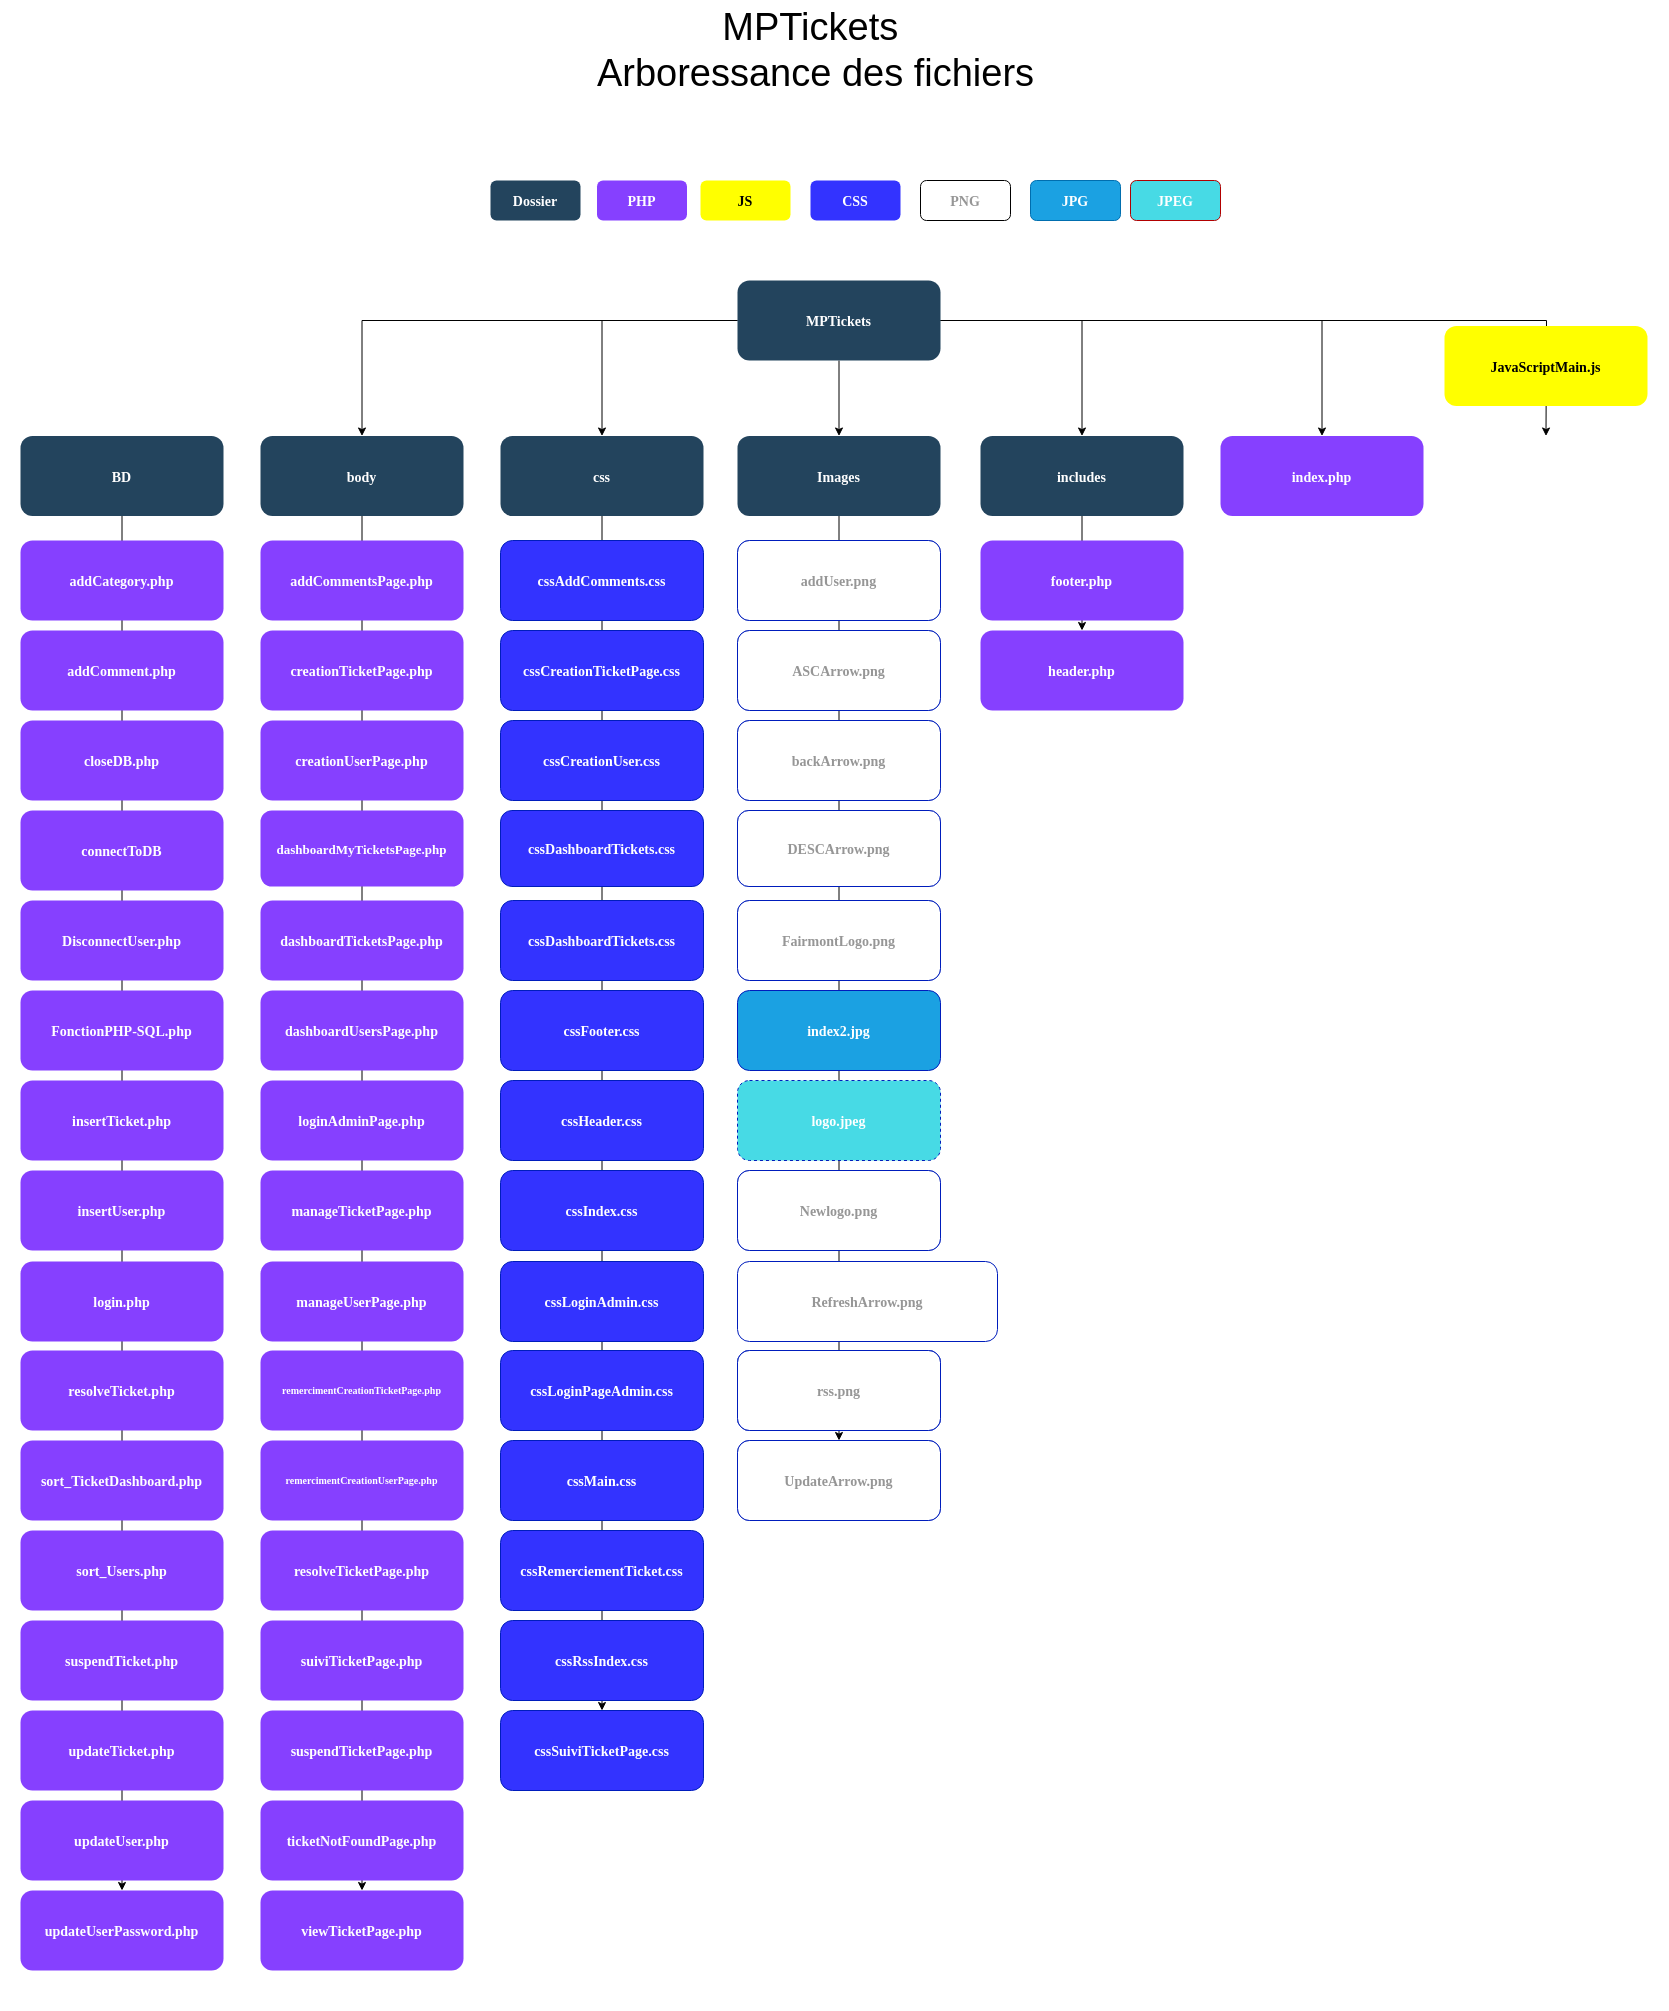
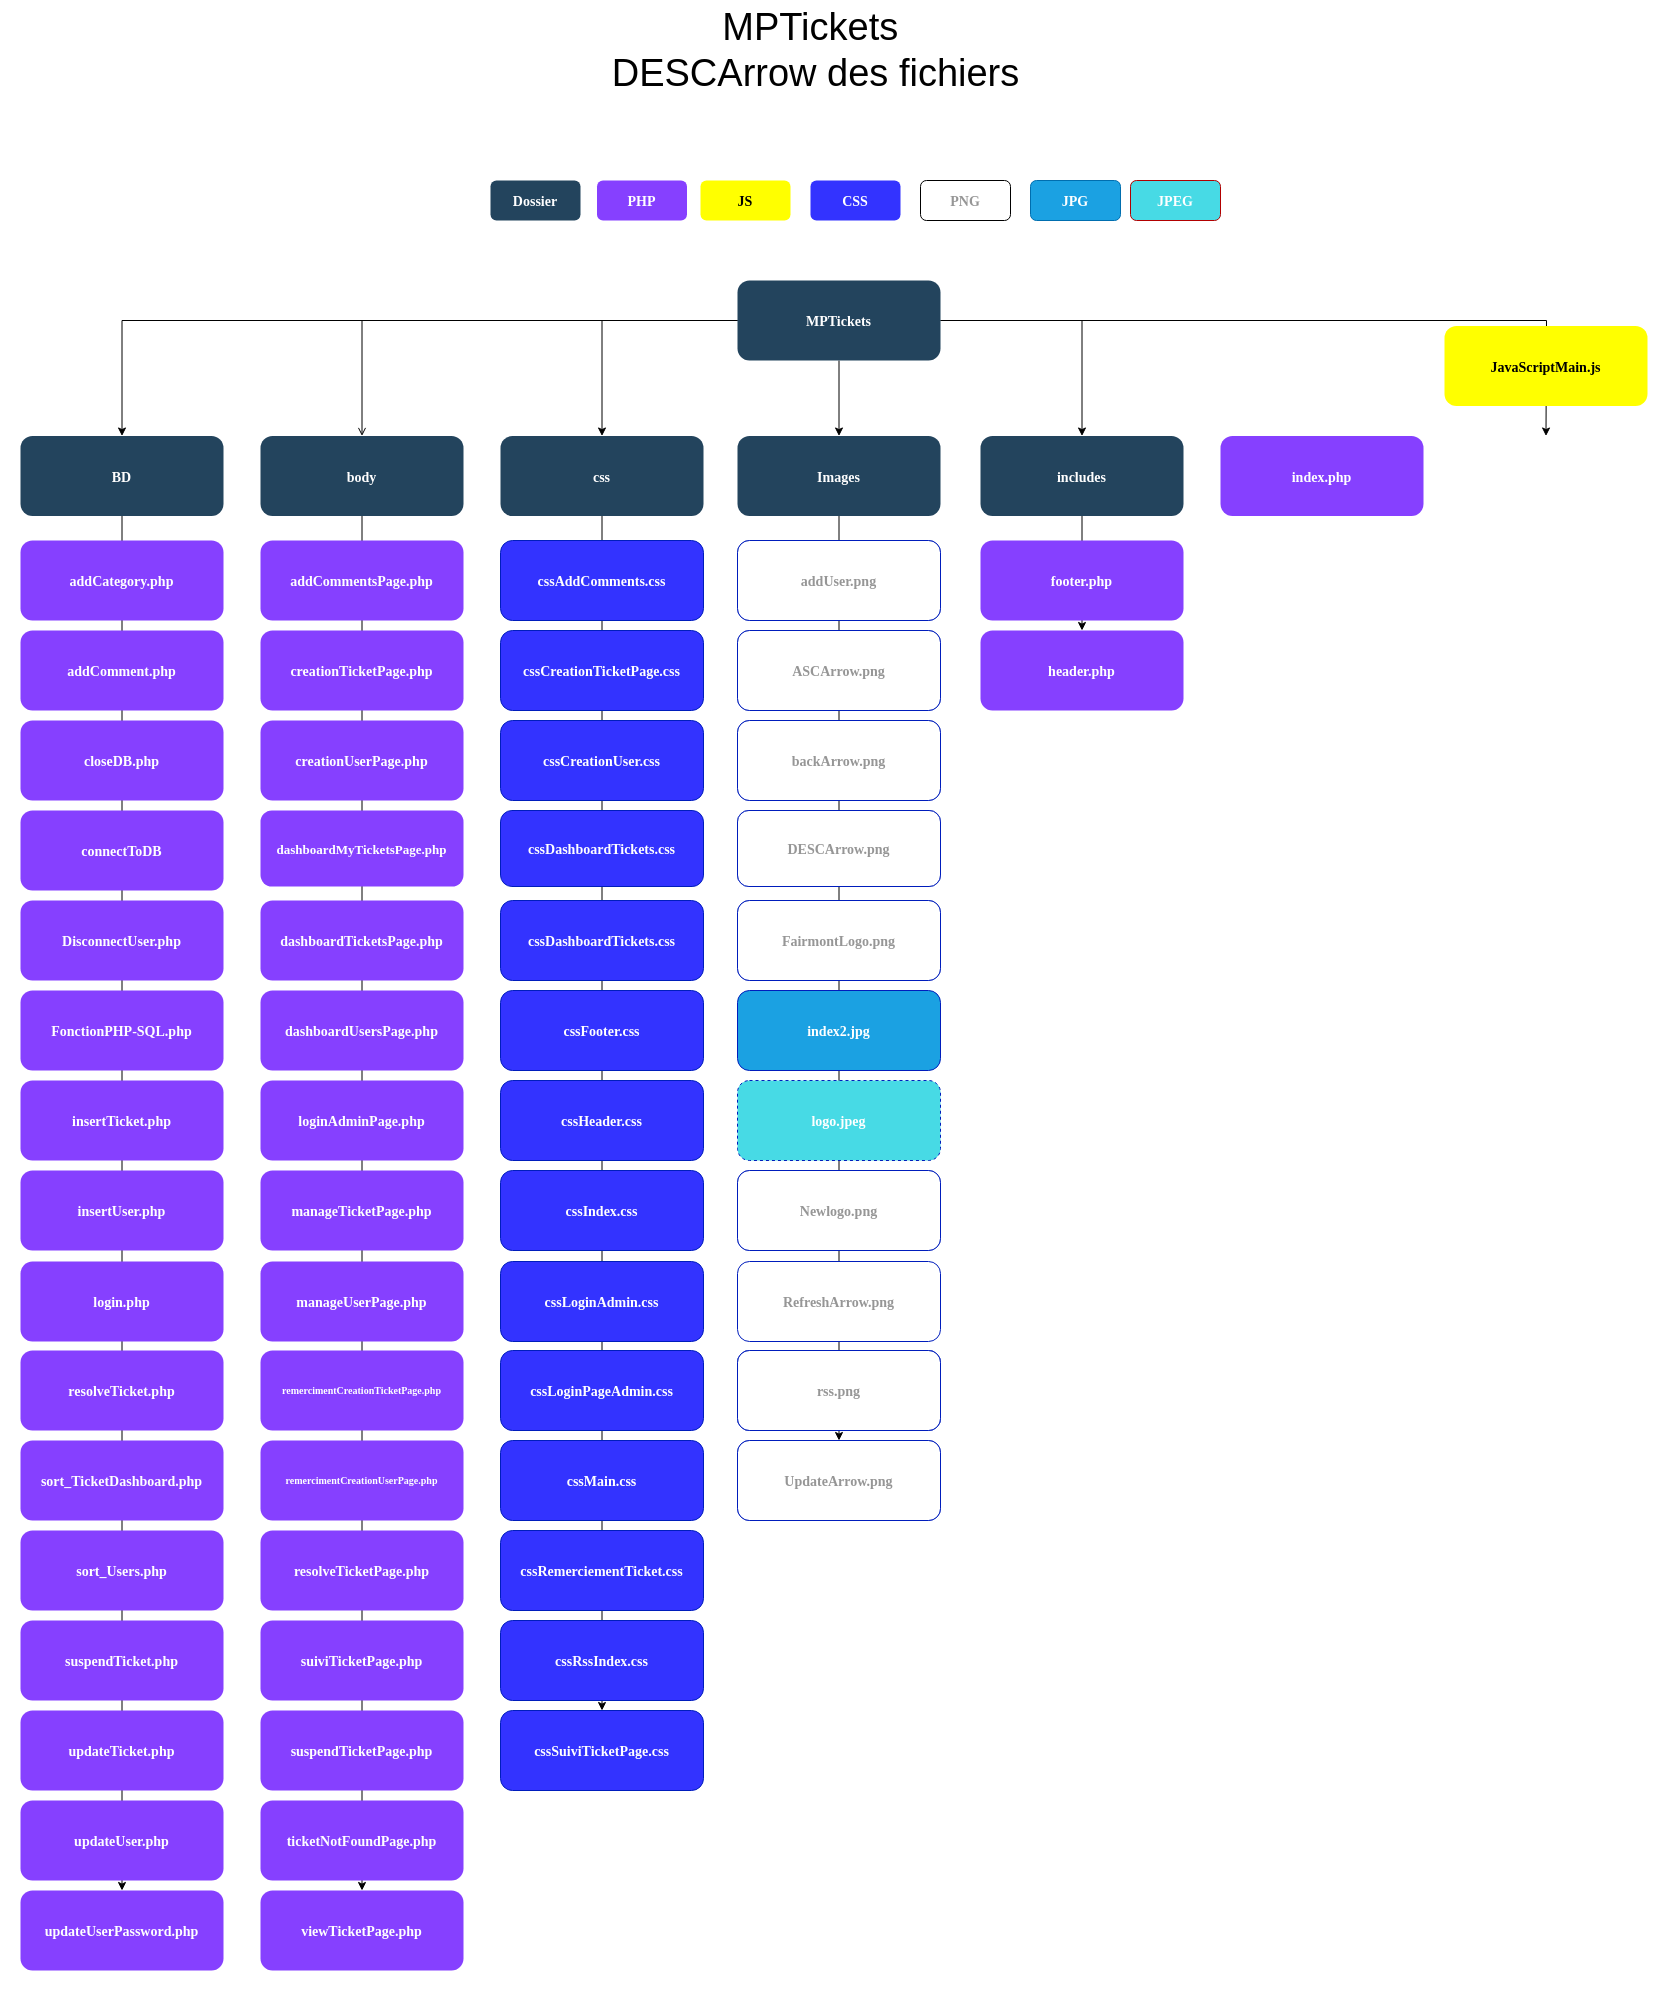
(816, 51) -> (816, 51)
none -> (187, 321)
(1322, 376) -> none
(362, 428) -> (362, 429)
(868, 1302) -> (839, 1302)
